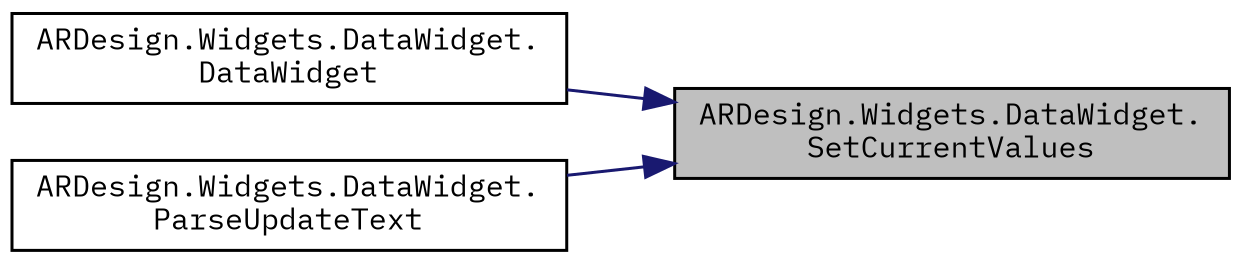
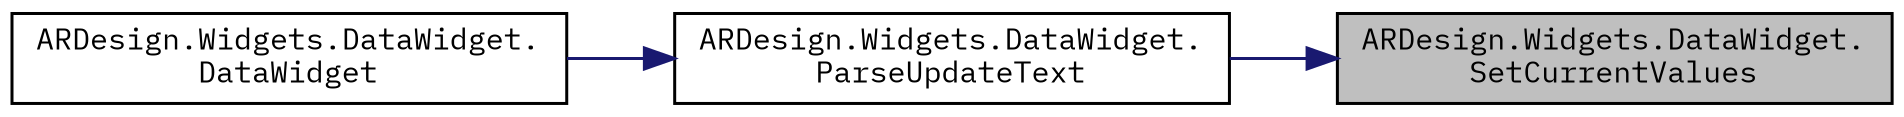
(606, 94) -> (606, 58)
